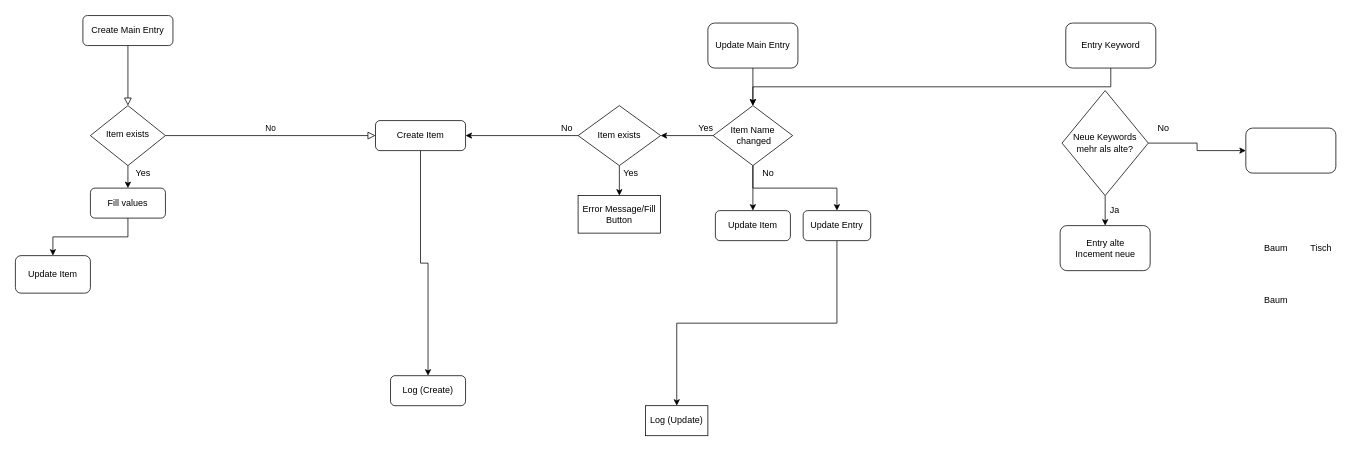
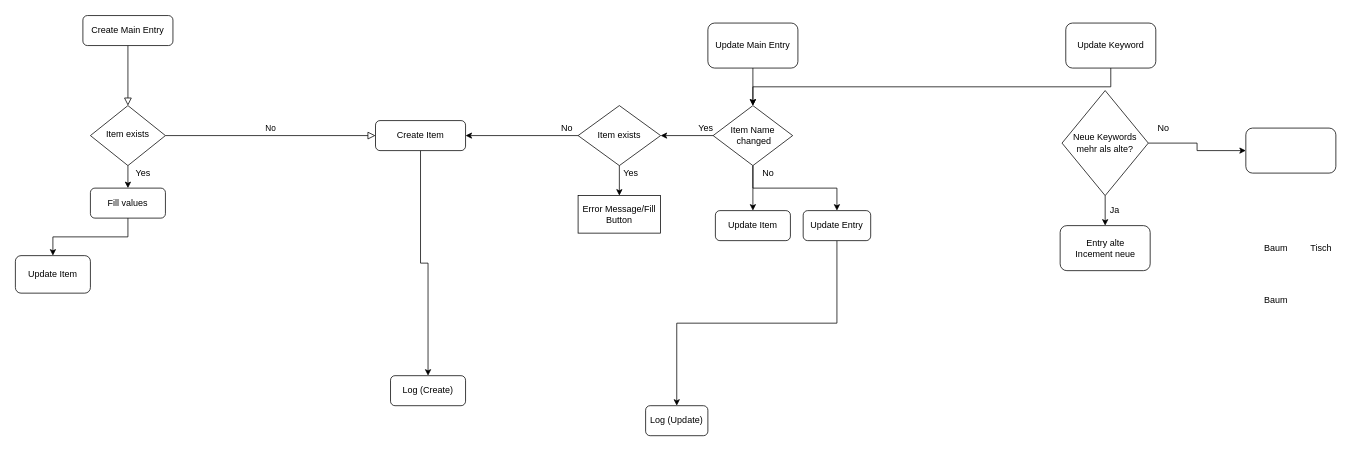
(1110, 45) -> (1110, 45)
(677, 420) -> (677, 420)
